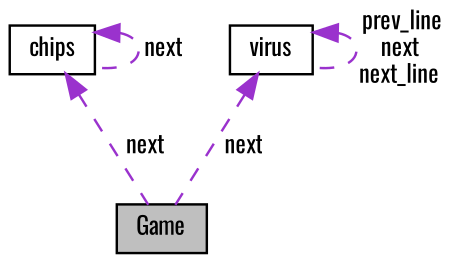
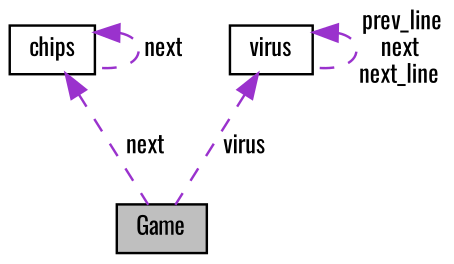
(242, 147) -> (242, 147)
